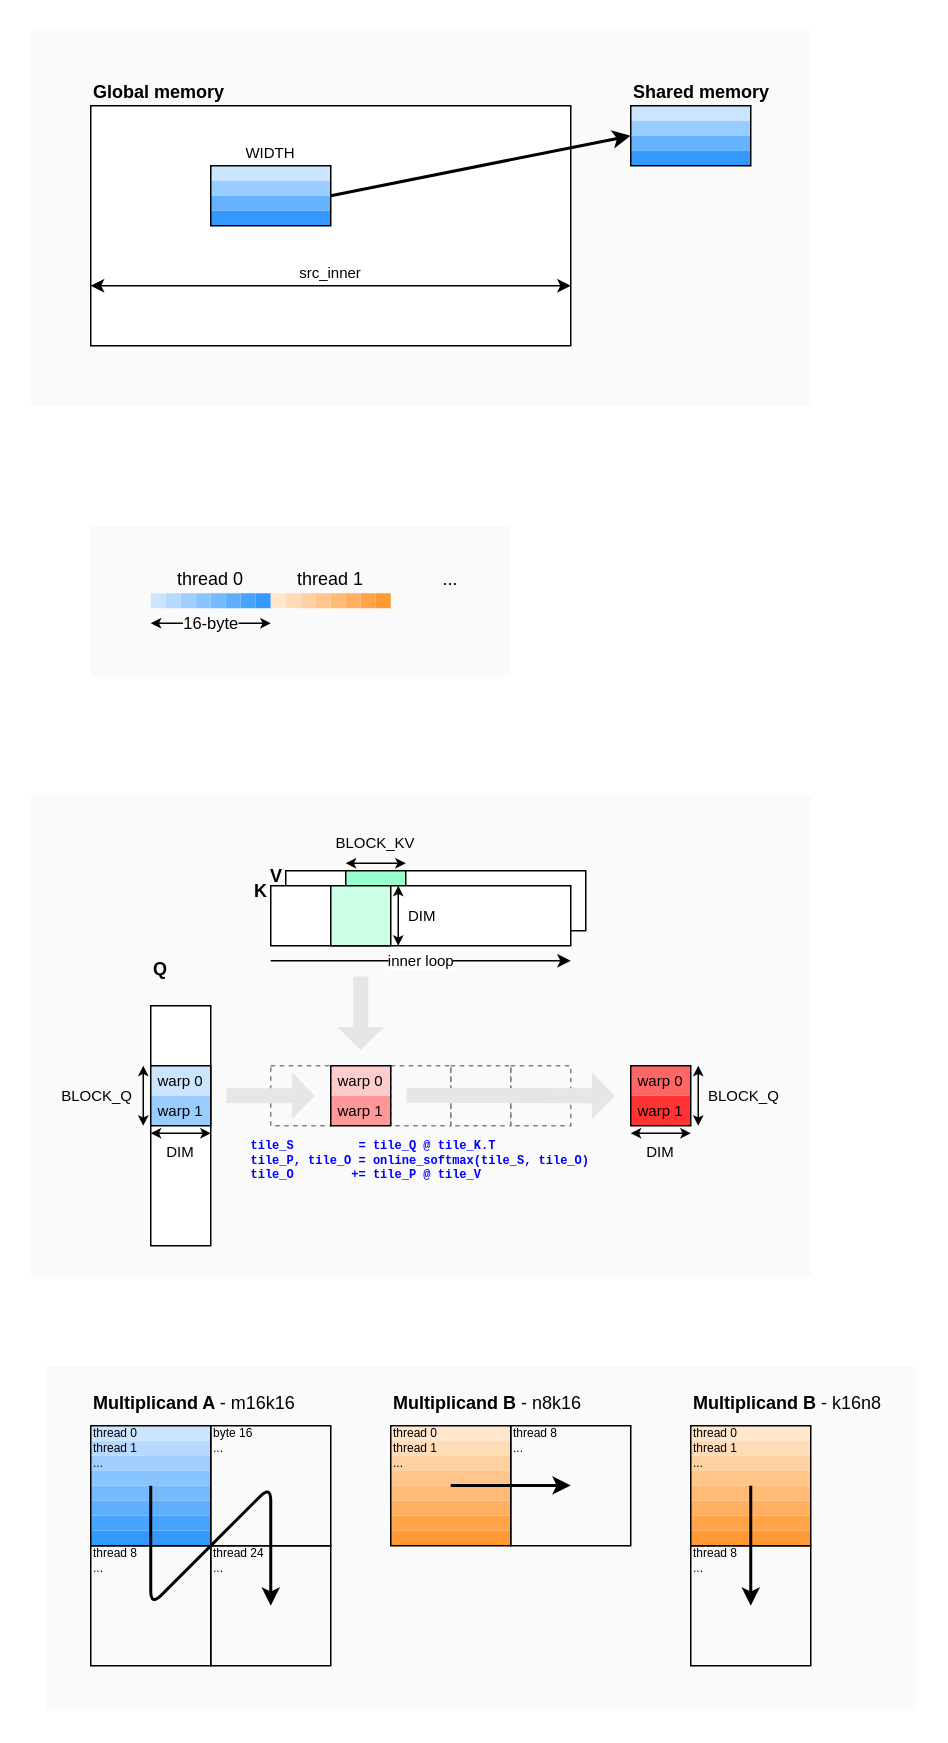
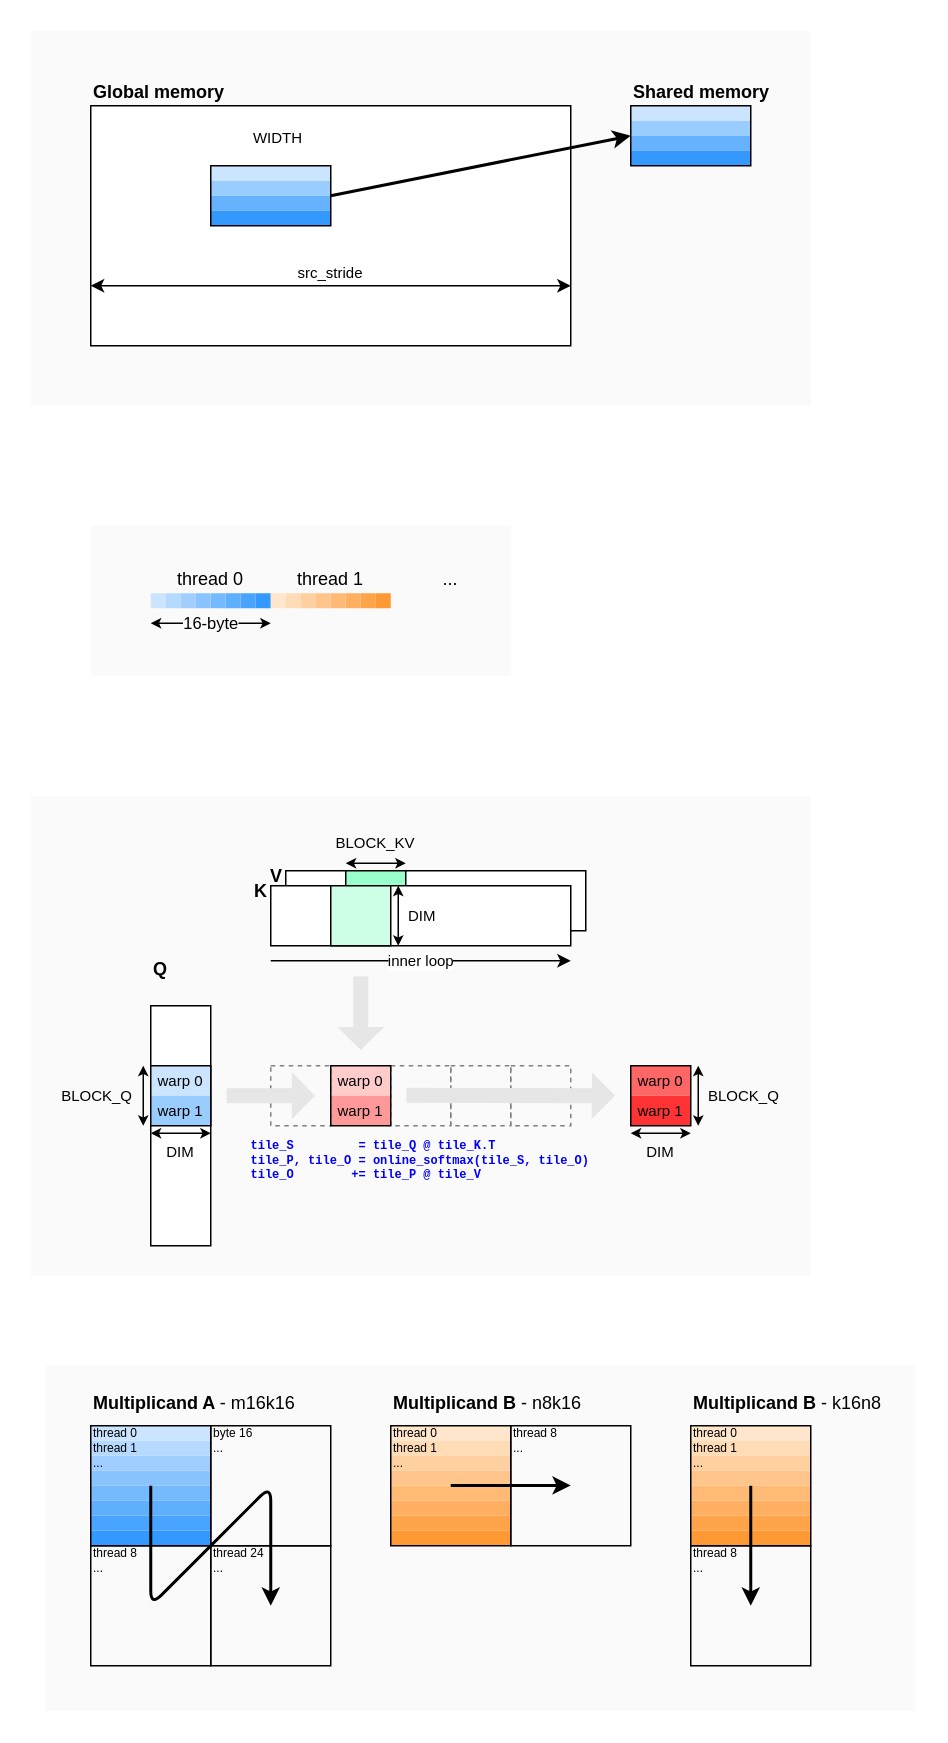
(271, 151) -> (278, 136)
(331, 272) -> (331, 272)
